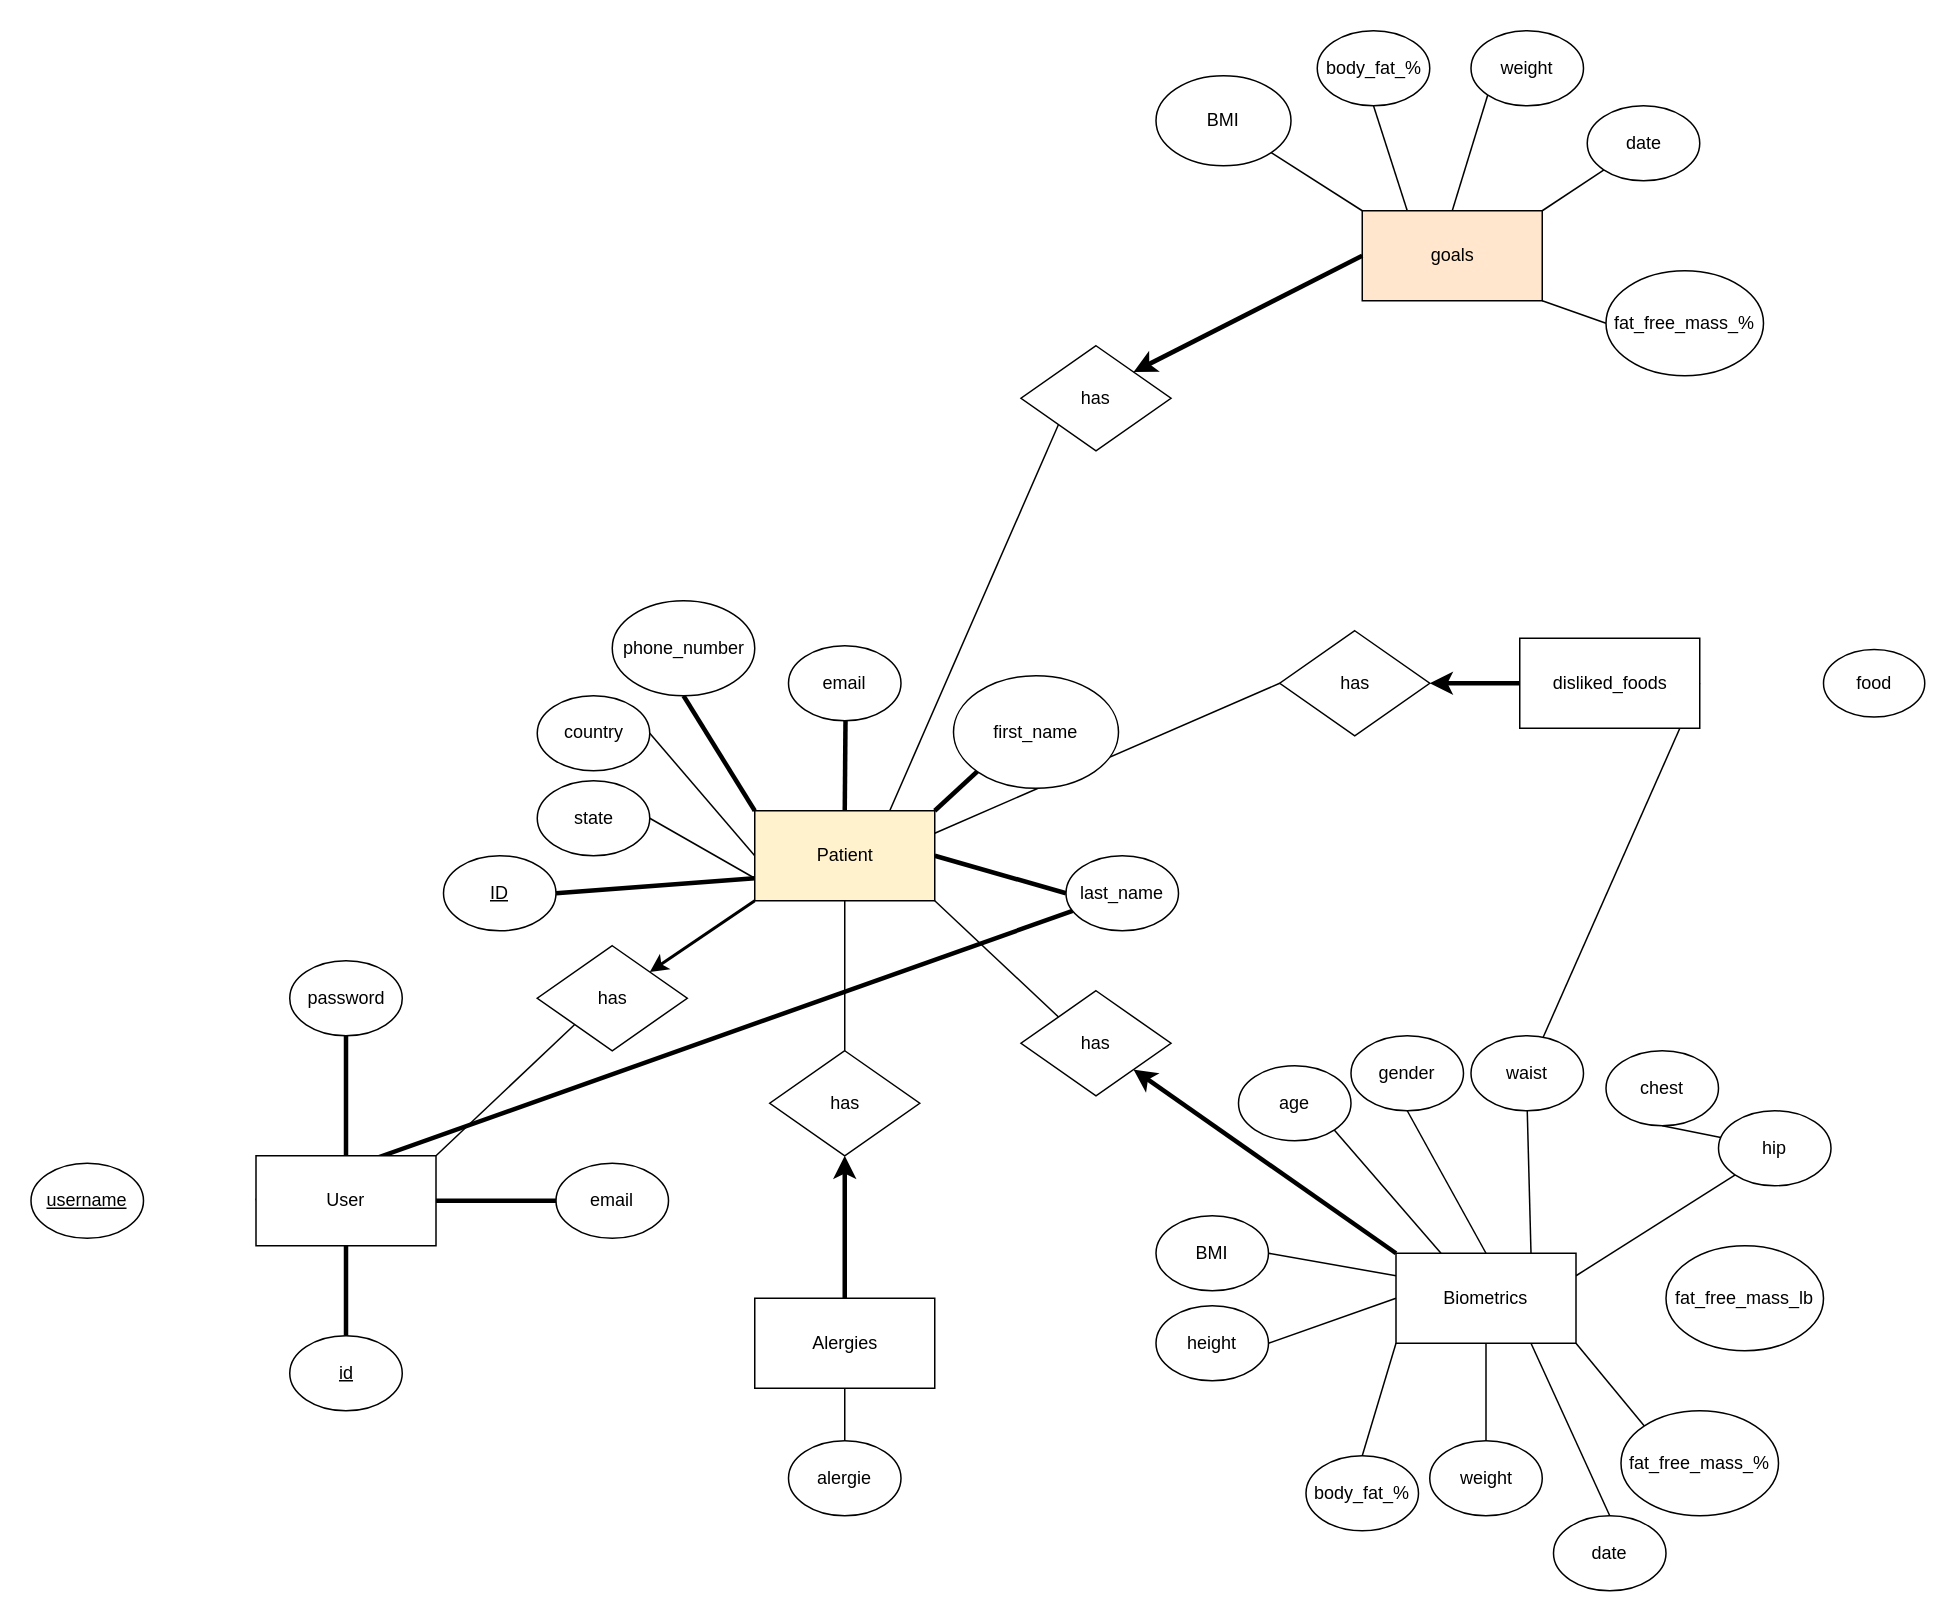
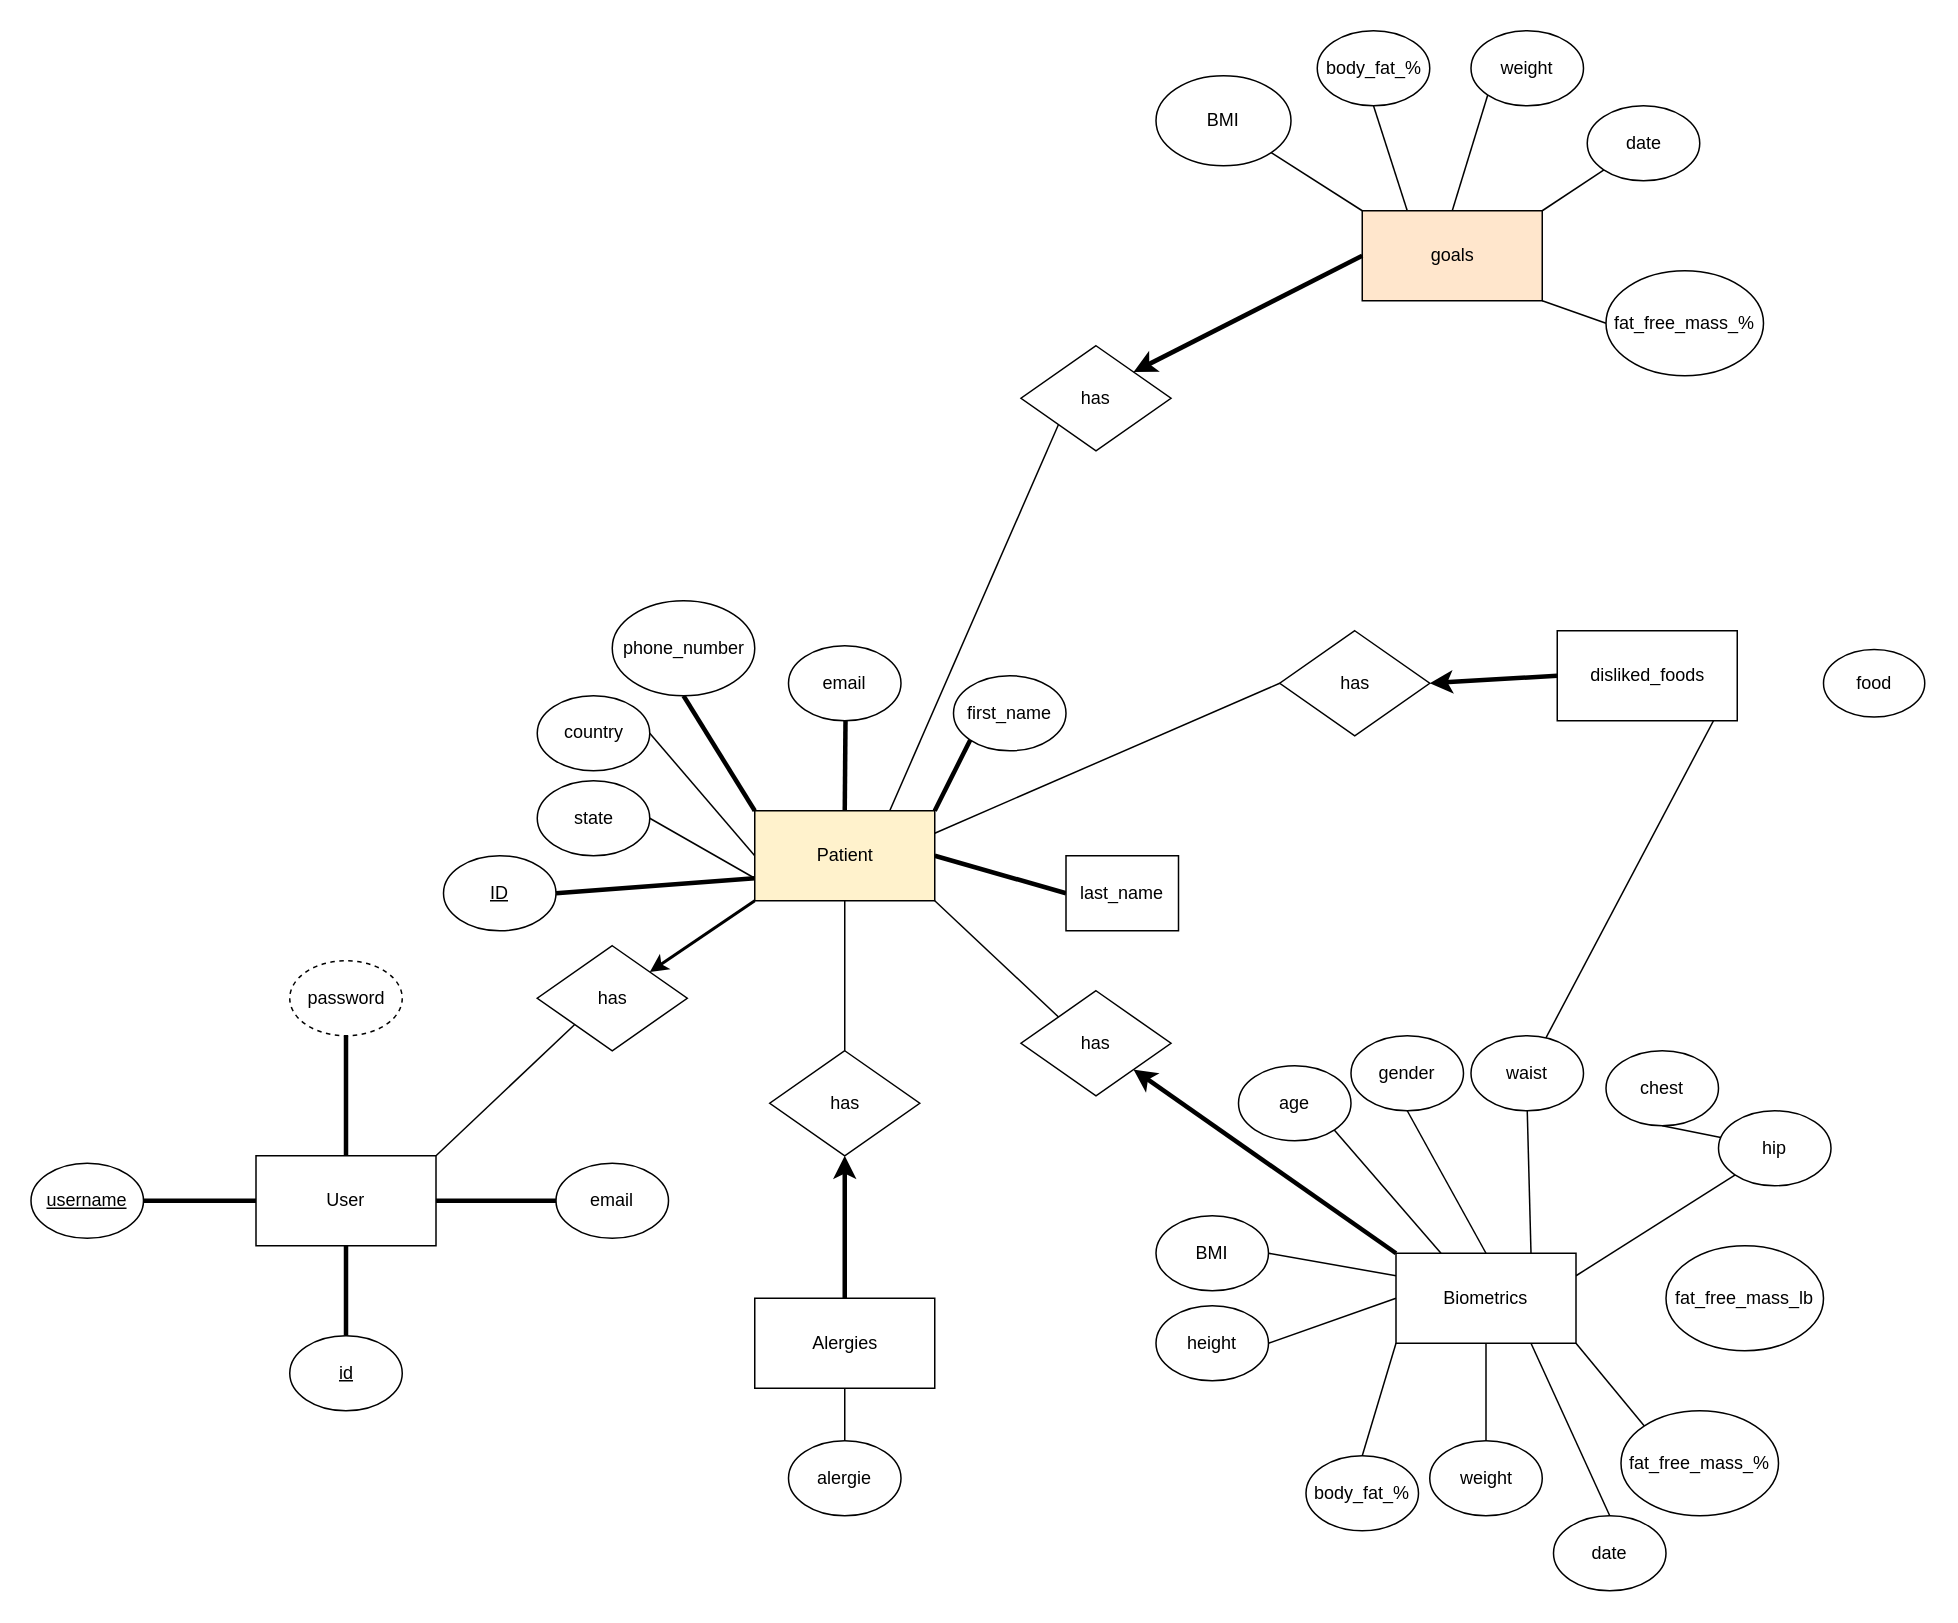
(1610, 683) -> (1647, 676)
(1036, 732) -> (1010, 713)
(1122, 893) -> (1122, 893)
(346, 998) -> (346, 998)
(771, 1018) -> (200, 1201)
